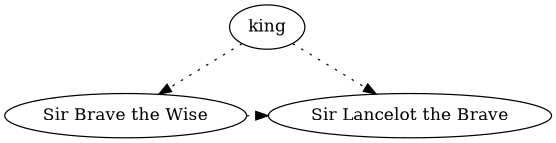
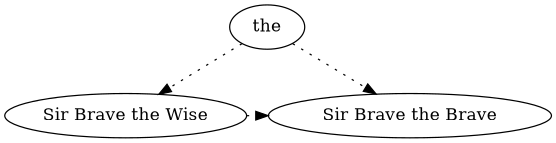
(267, 27) -> (267, 27)
(410, 116) -> (410, 116)
